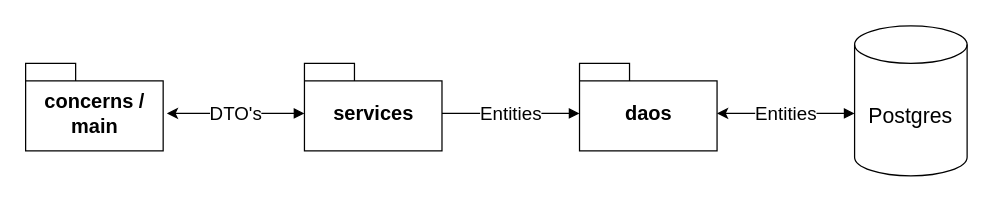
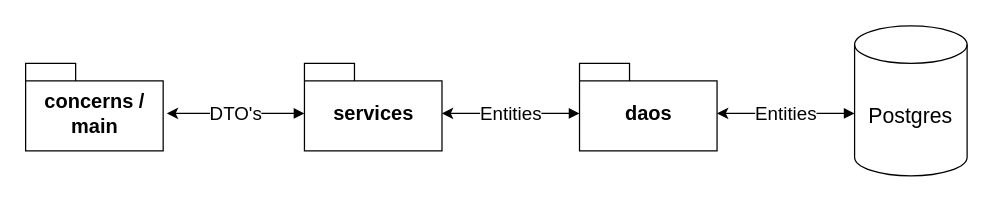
(448, 113) -> (452, 113)
